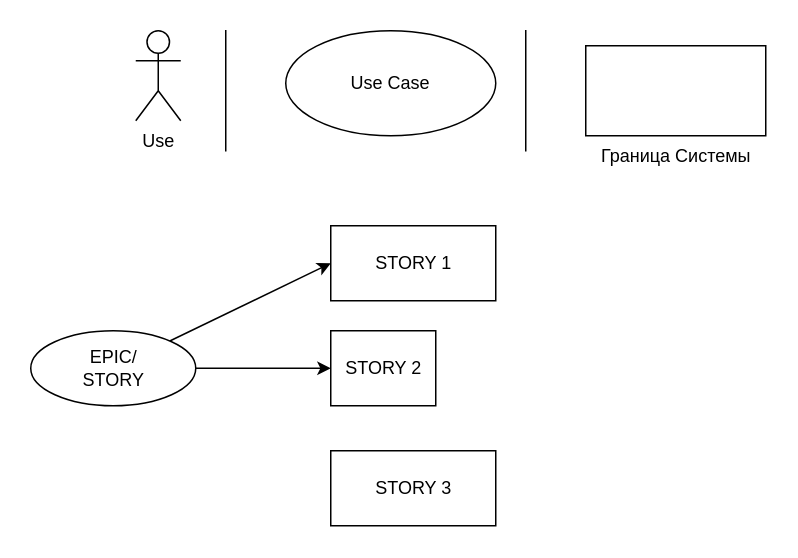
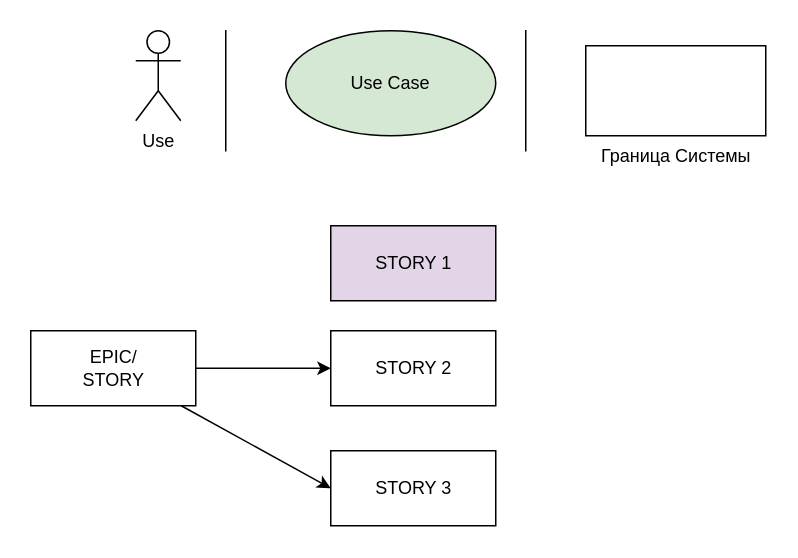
(391, 83) -> (391, 83)
(413, 263) -> (413, 263)
(246, 304) -> none
(113, 368) -> (113, 368)
(383, 368) -> (413, 368)
none -> (251, 444)
